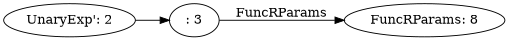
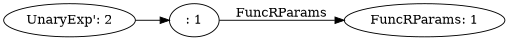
(194, 20) -> (194, 20)
(425, 20) -> (425, 20)
